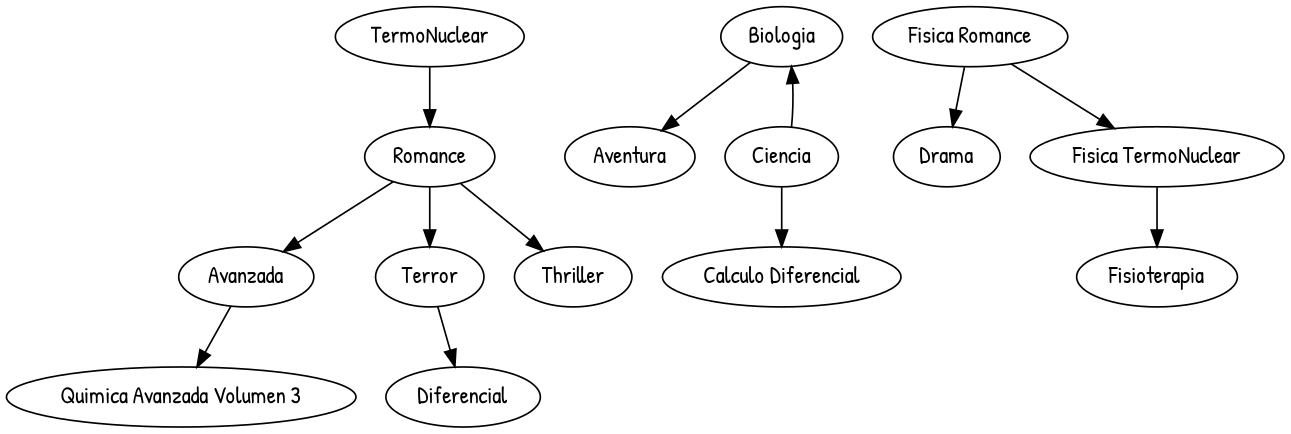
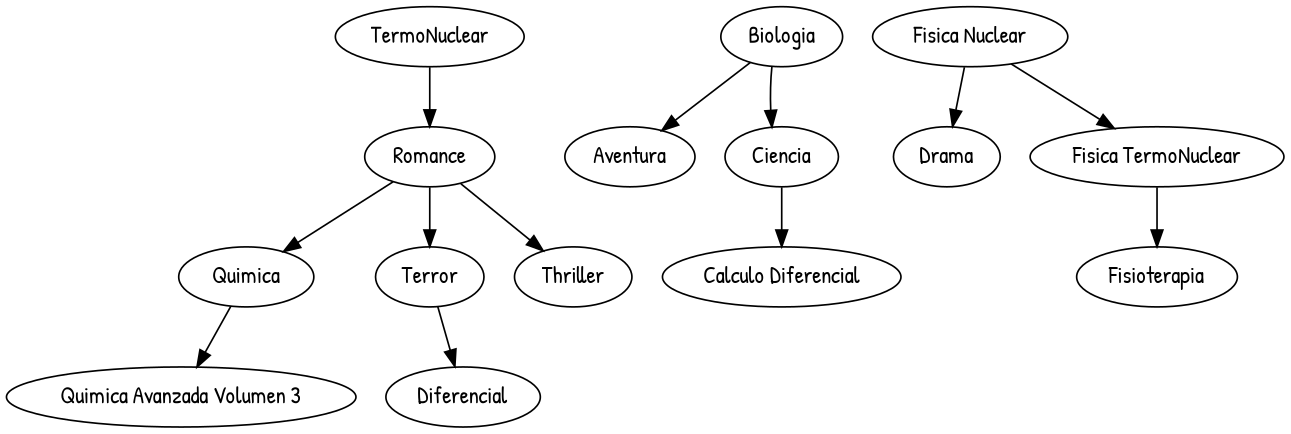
(970, 37) -> (970, 37)
(793, 105) -> (771, 88)
(246, 277) -> (246, 277)
